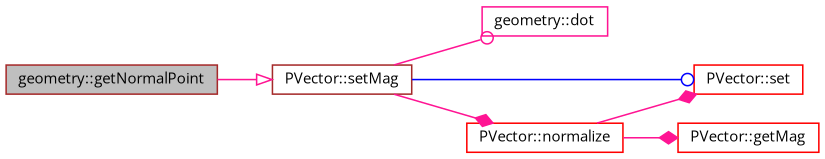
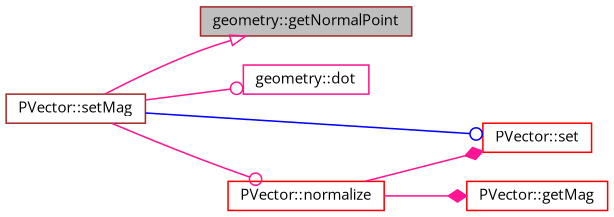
(237, 80) -> (167, 64)
(435, 106) -> (180, 151)
